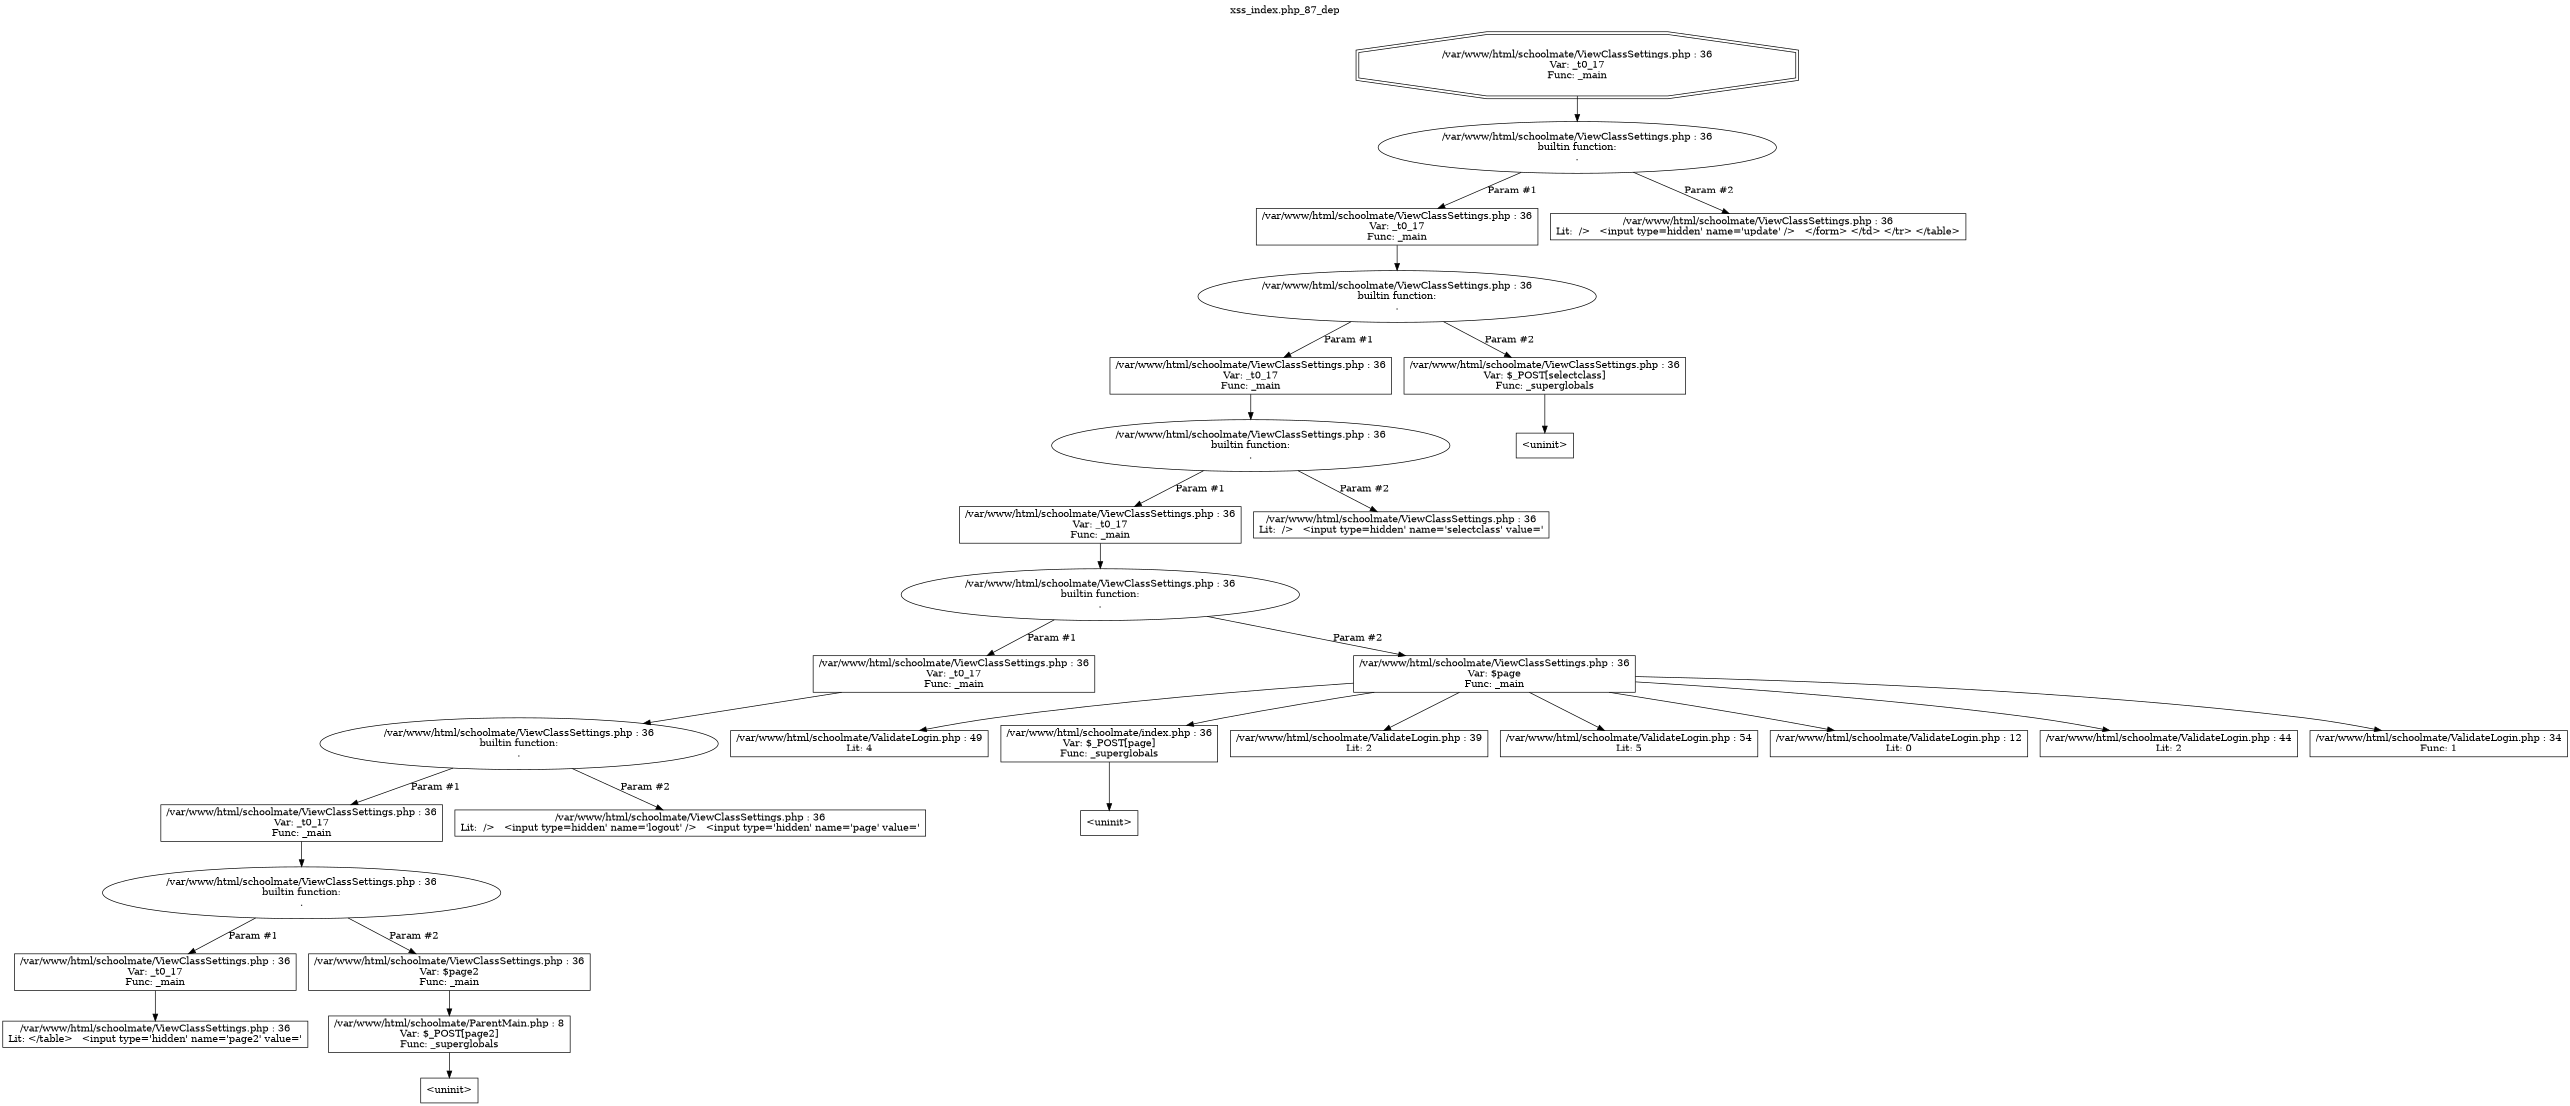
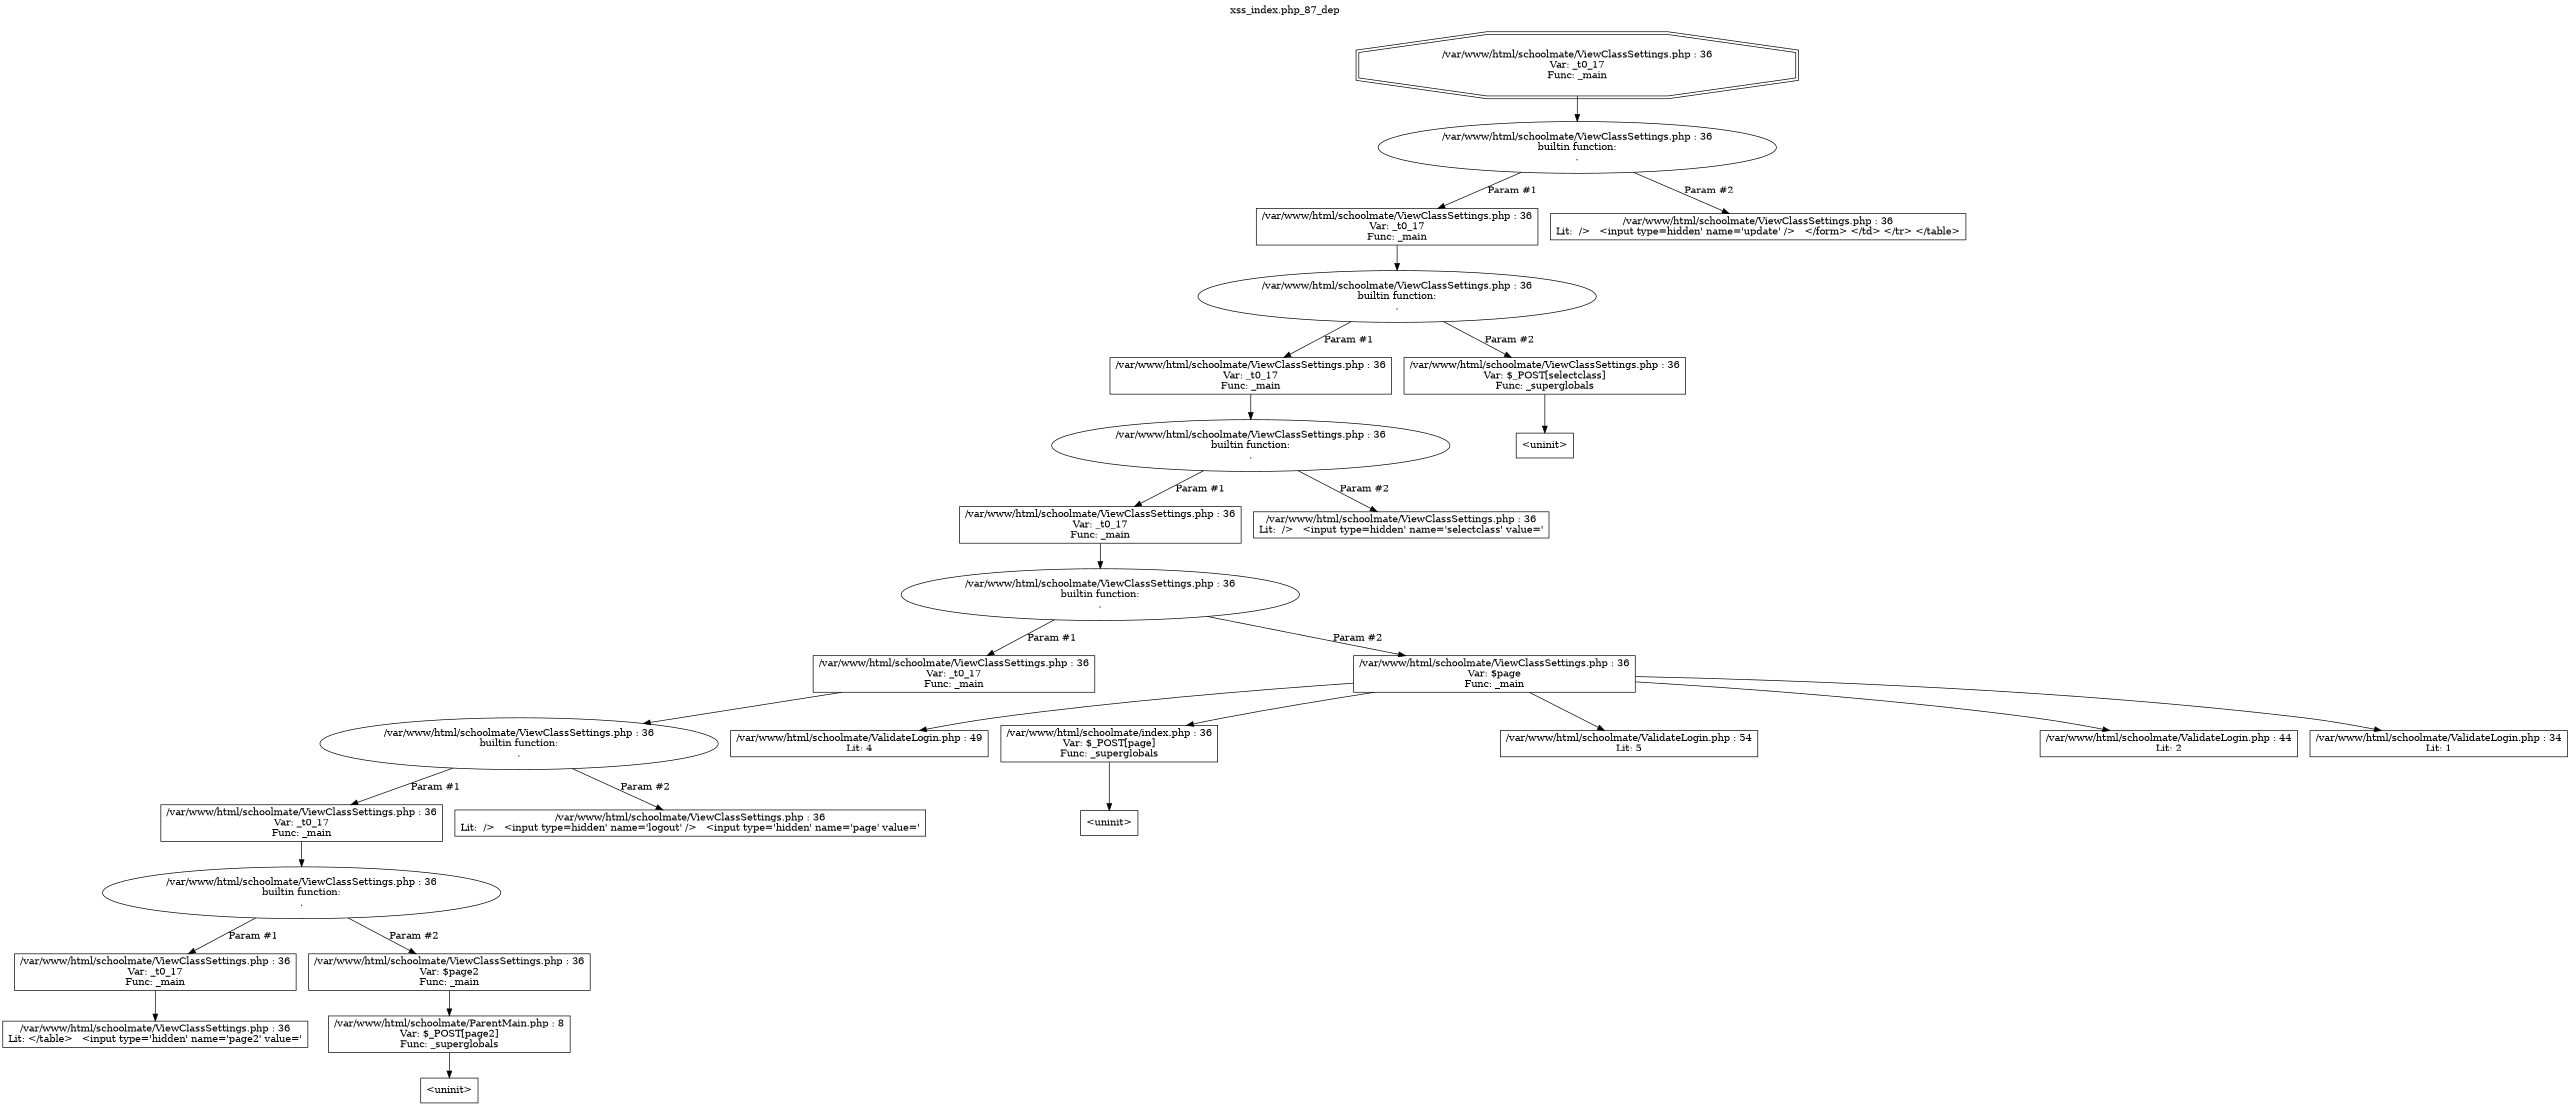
(1359, 744) -> none
(1899, 744) -> none
(2439, 744) -> (2439, 744)
